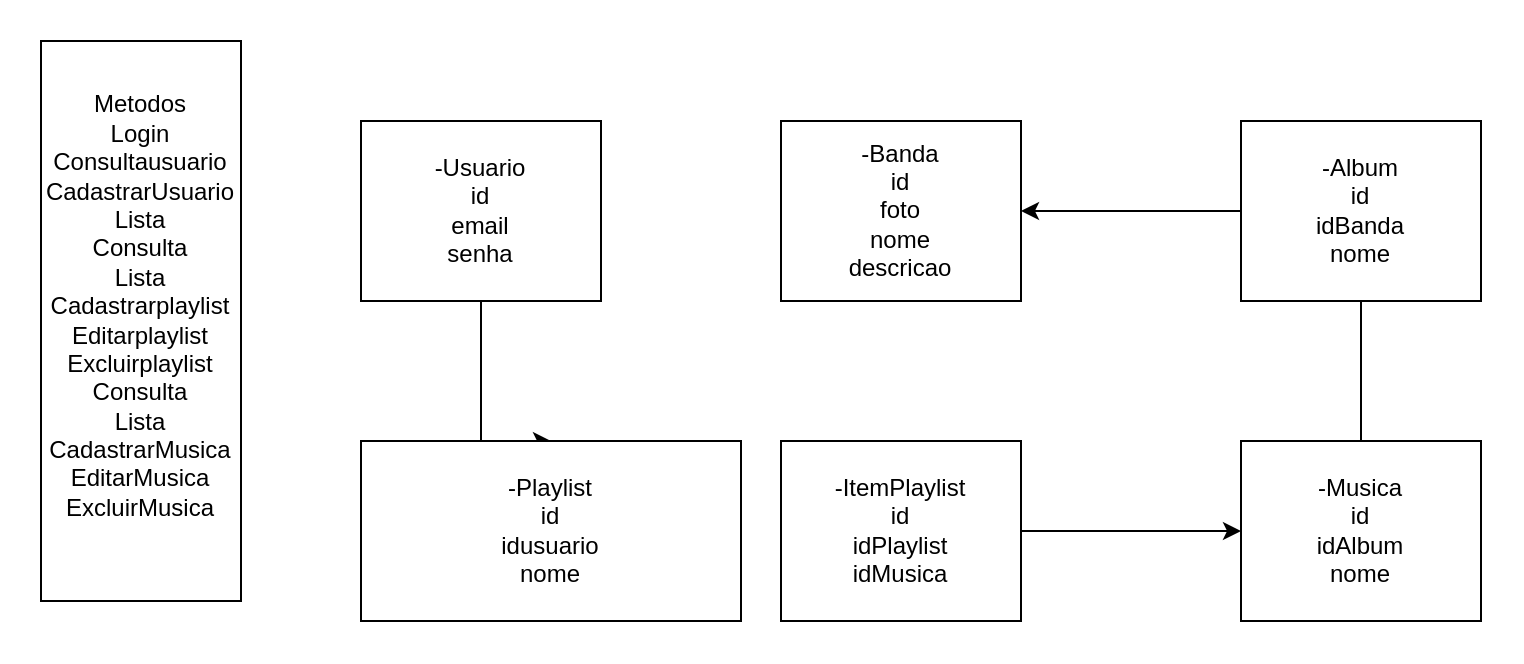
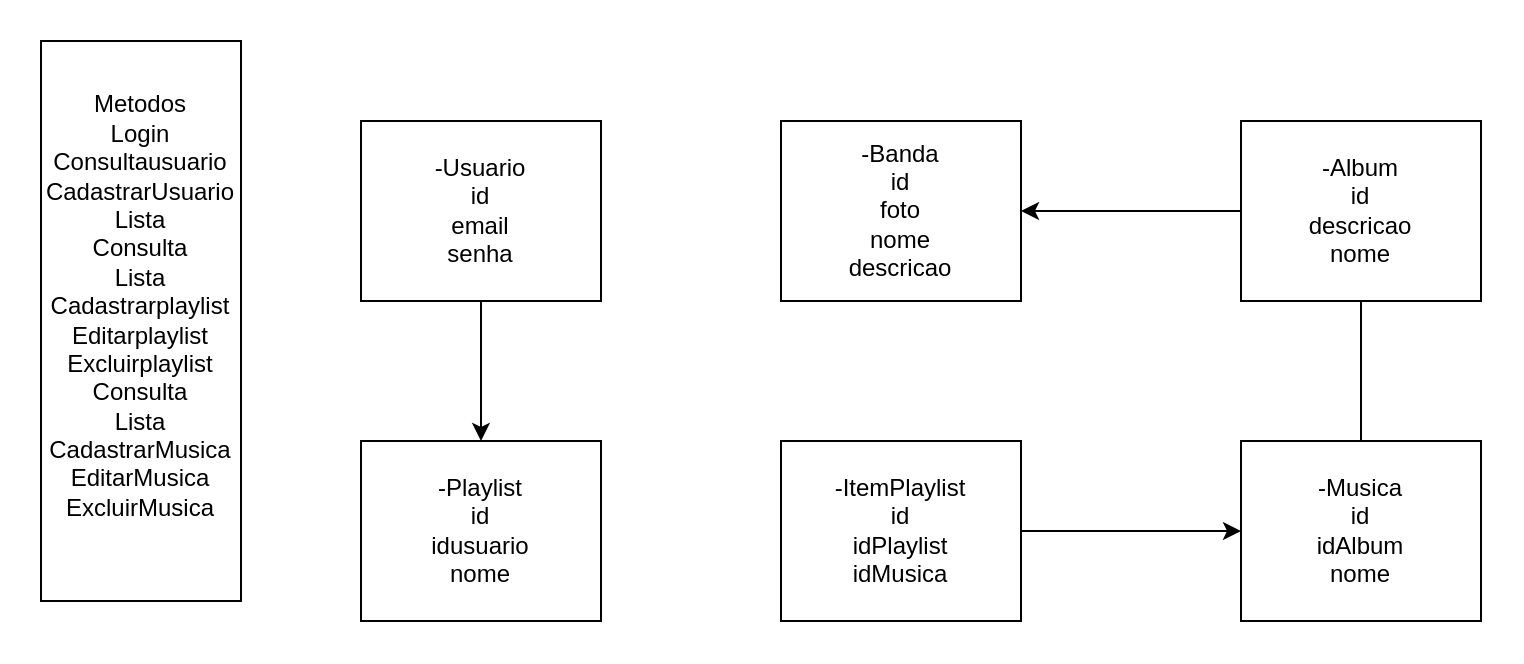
(1361, 211) -> (1361, 211)
(551, 531) -> (481, 531)
